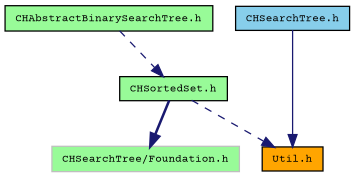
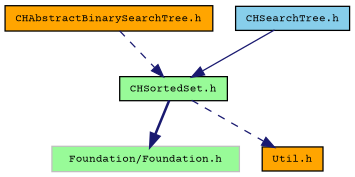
(109, 18) -> (109, 18)
(293, 82) -> (239, 50)
(146, 159) -> (146, 159)
